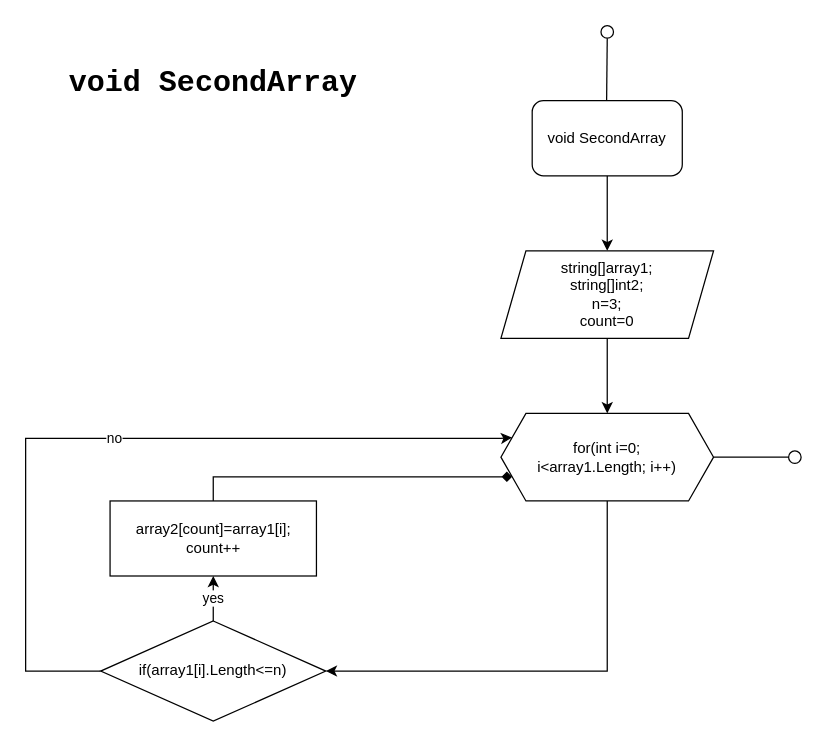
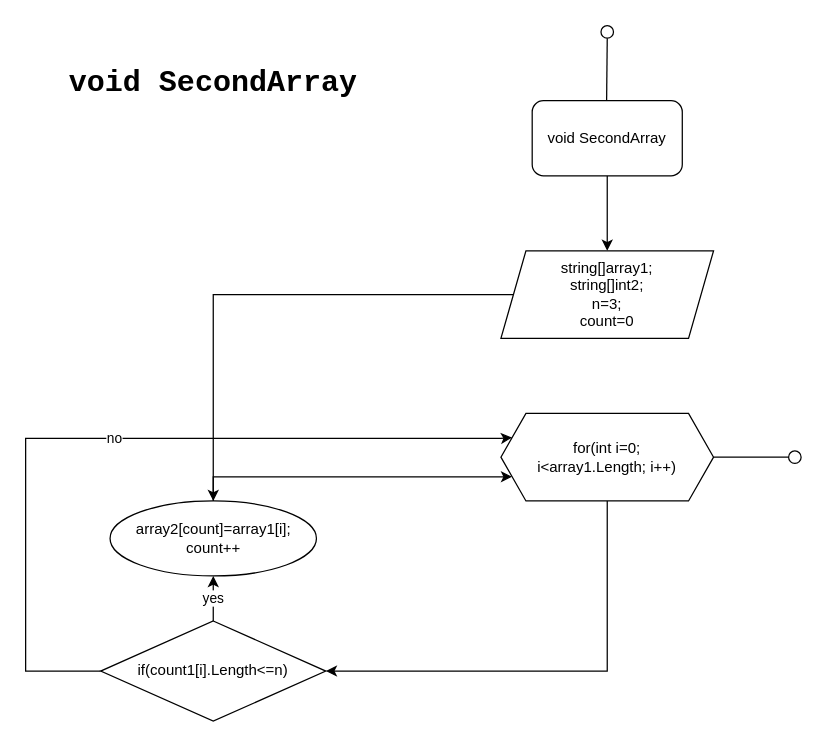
(607, 371) -> (274, 294)
(501, 476) -> (502, 476)
(213, 538) -> (213, 538)
(213, 671) -> (213, 671)
